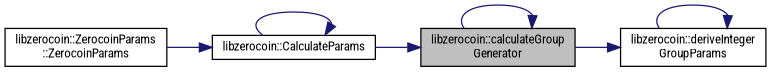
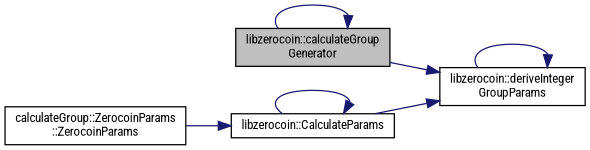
(86, 47) -> (95, 126)
(392, 47) -> (401, 109)
